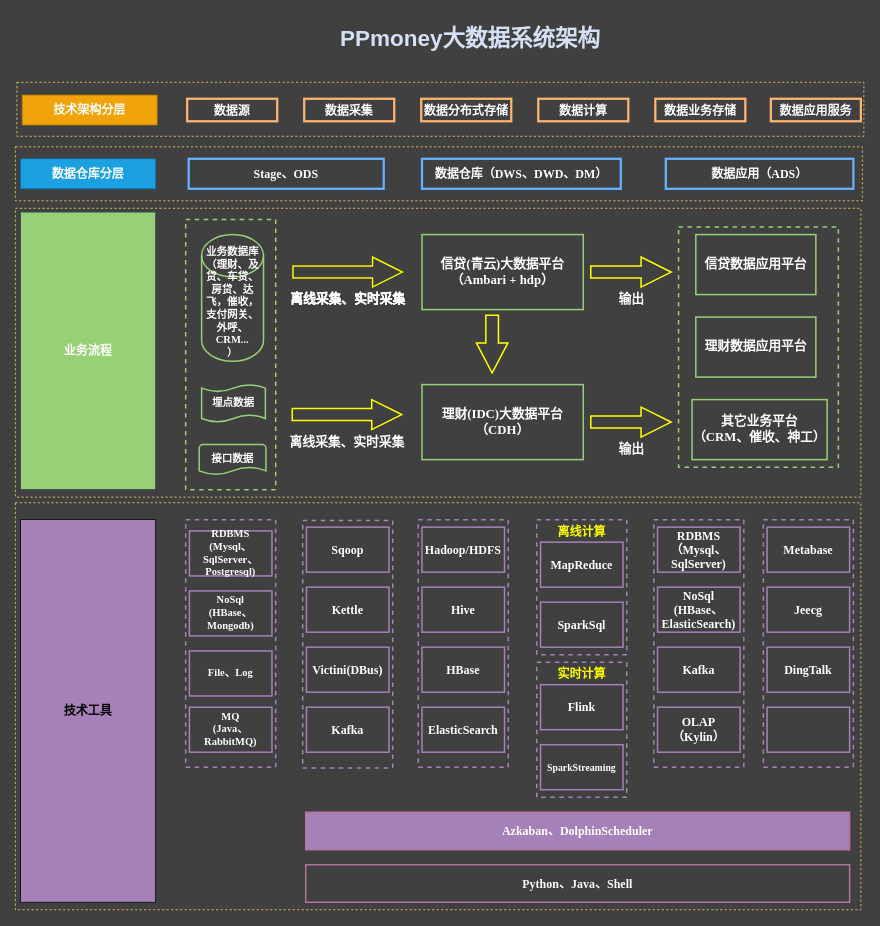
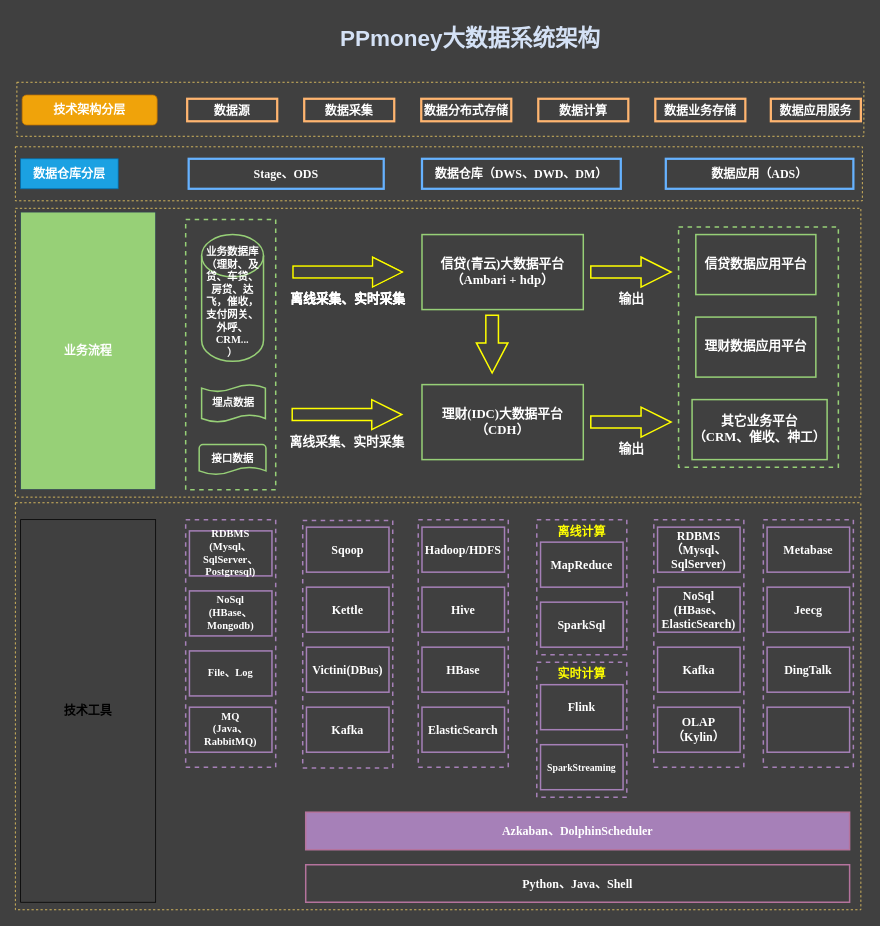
(90, 110) -> (90, 110)
(88, 174) -> (69, 174)
(88, 711) -> (88, 711)
